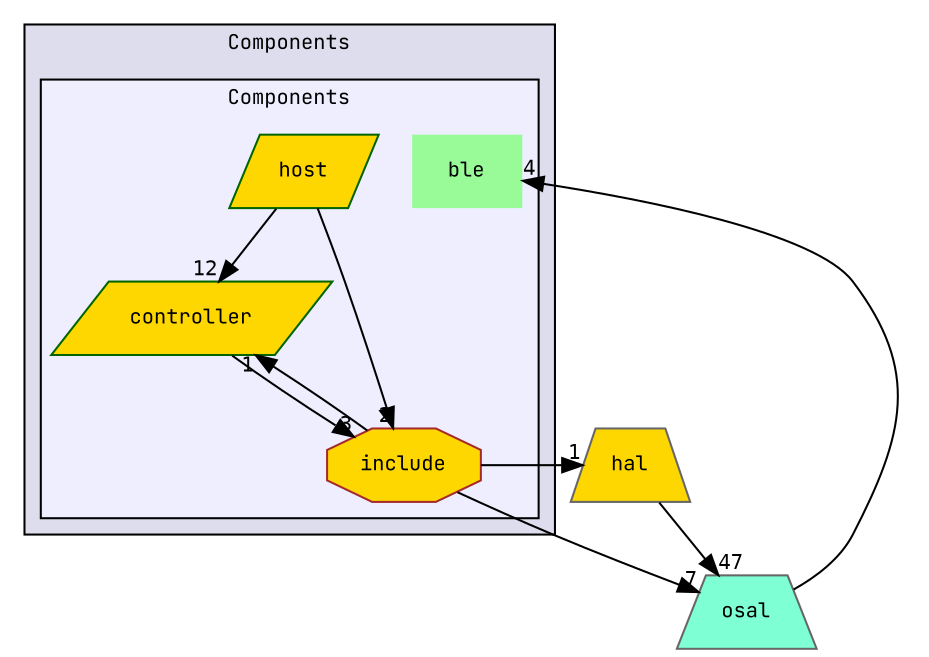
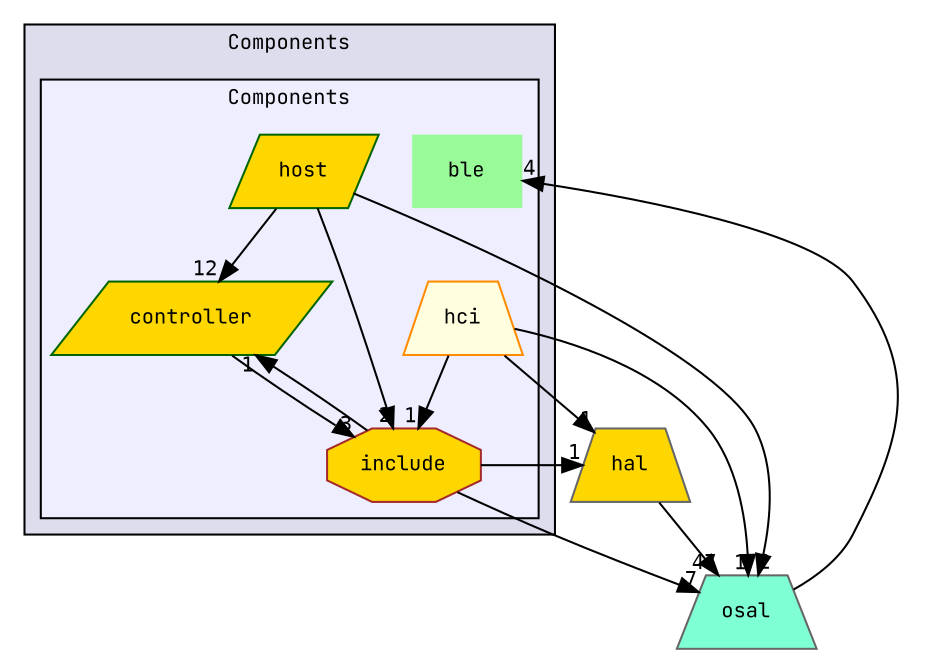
none -> (463, 318)
none -> (623, 323)
